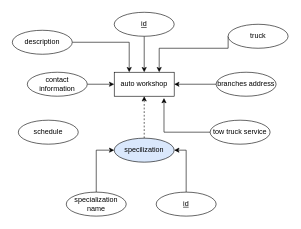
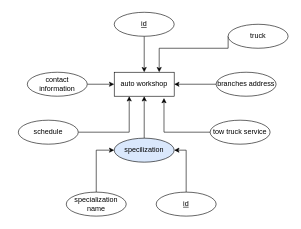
(42, 42) -> none
(128, 42) -> none
none -> (129, 101)
(144, 119) -> (144, 119)
